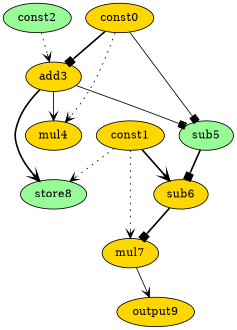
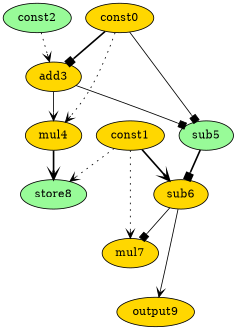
(16, 131) -> (54, 161)
(159, 220) -> (159, 220)
(141, 279) -> (170, 249)
